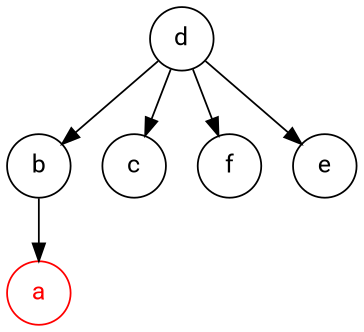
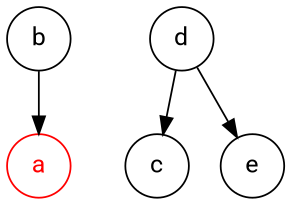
(117, 97) -> none
(229, 166) -> none
